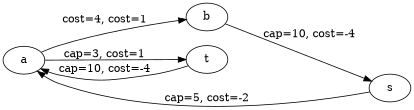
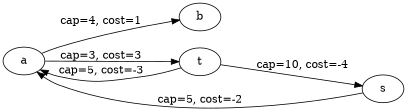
(105, 20) -> (101, 21)
(295, 51) -> (288, 75)
(105, 54) -> (101, 56)
(105, 69) -> (101, 71)
